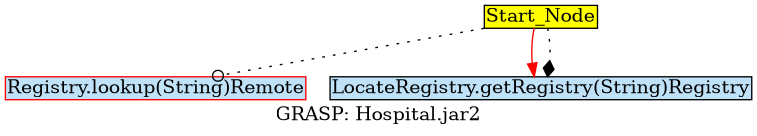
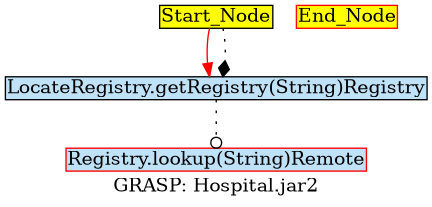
none -> (347, 17)
(354, 52) -> (216, 119)
